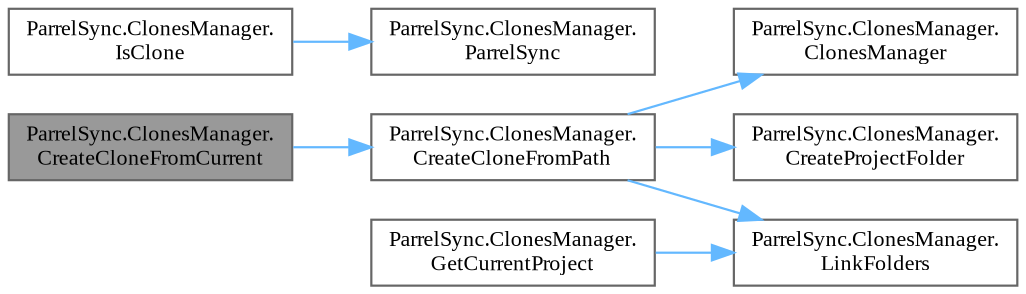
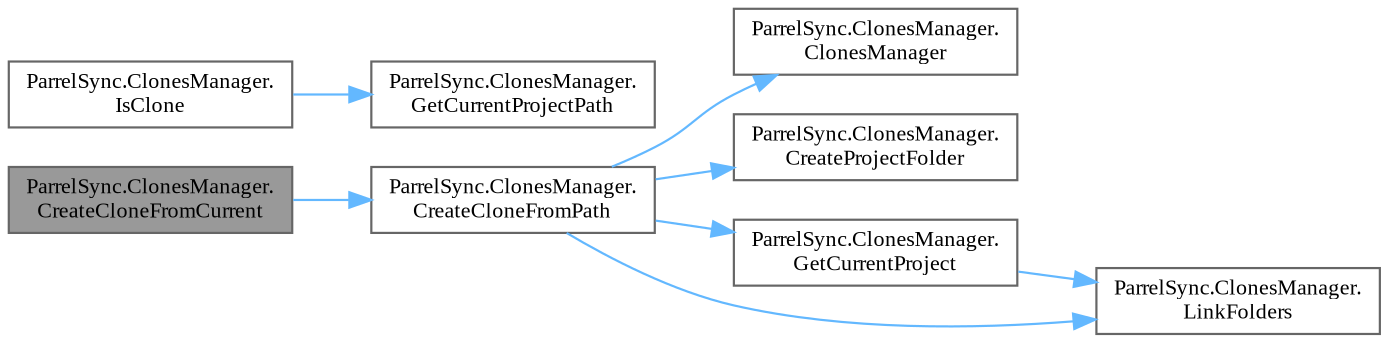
(513, 42) -> (513, 94)
none -> (684, 225)
